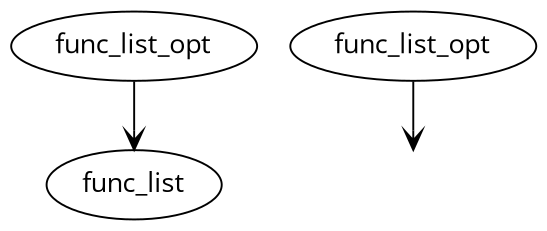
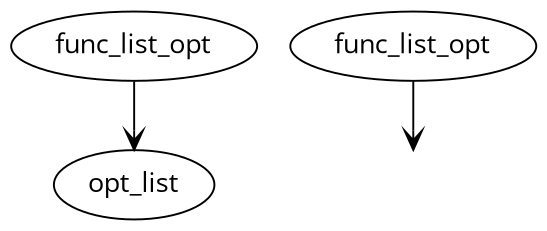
(134, 185) -> (134, 185)
